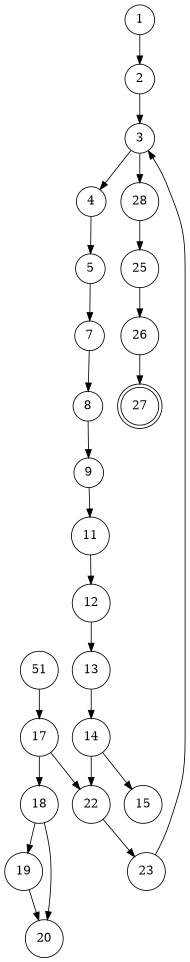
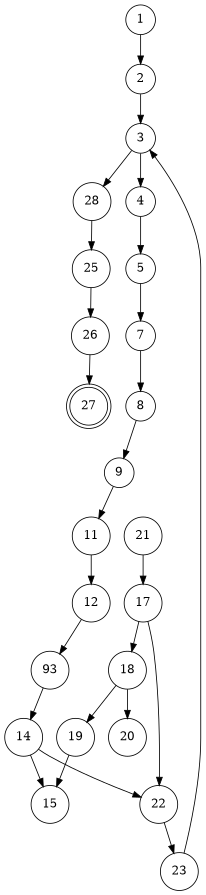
(39, 670) -> (143, 536)
(91, 670) -> (50, 670)
(33, 901) -> (63, 769)
